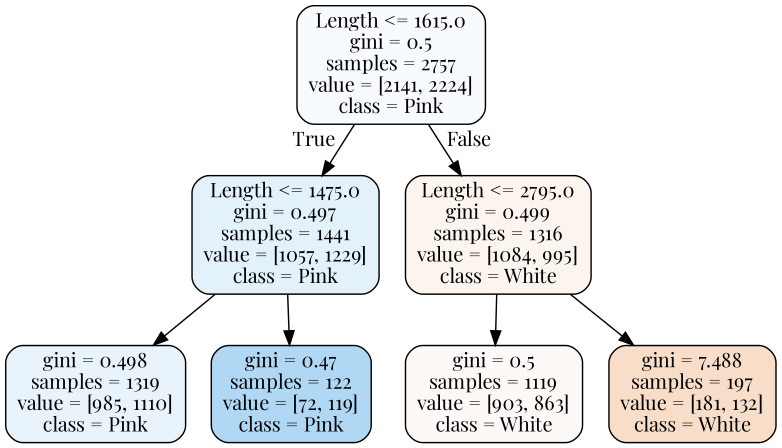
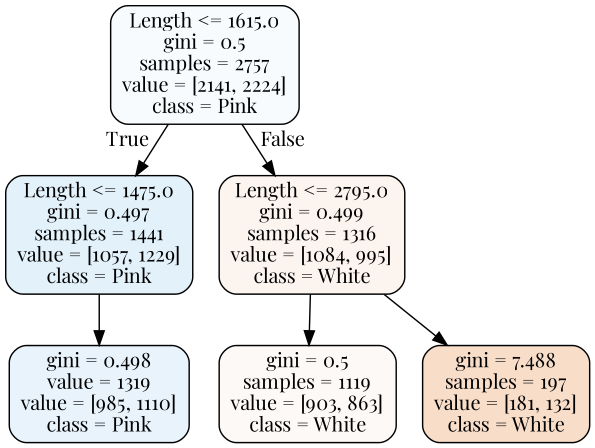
(96, 394) -> (99, 394)
(291, 394) -> none
